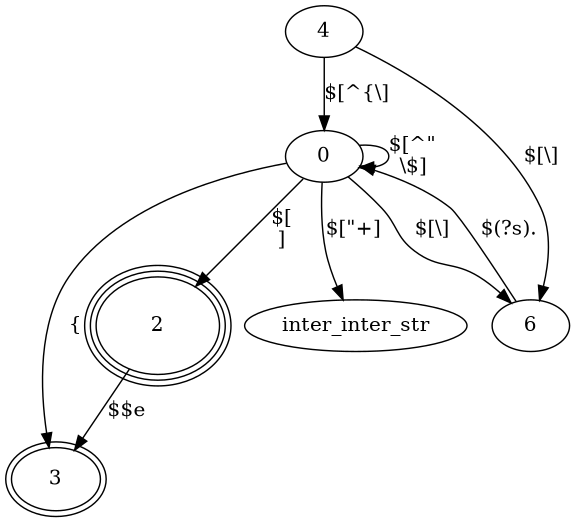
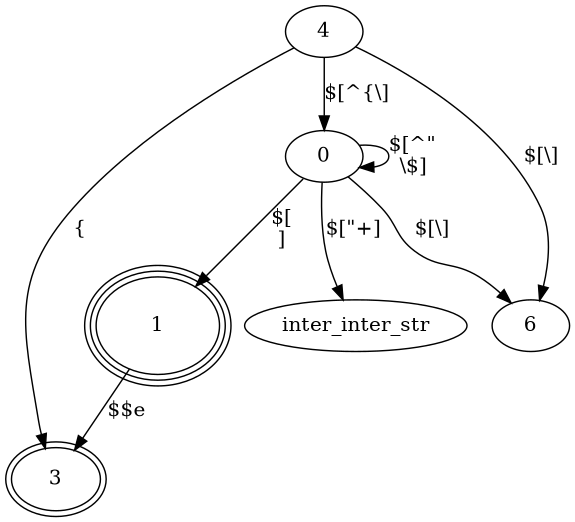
(460, 219) -> none
(99, 244) -> (85, 196)
(158, 326) -> (158, 326)
